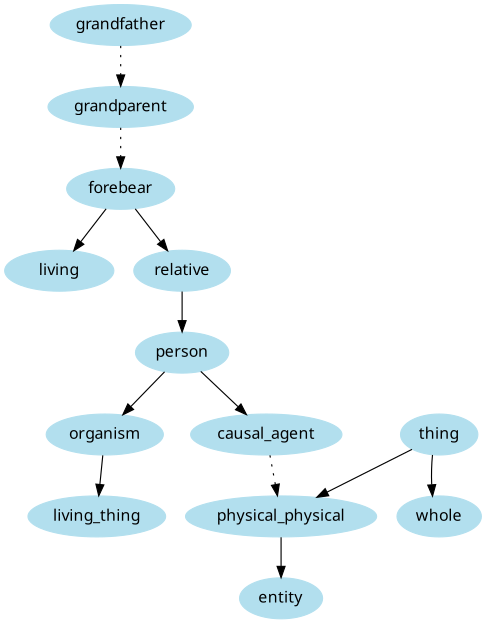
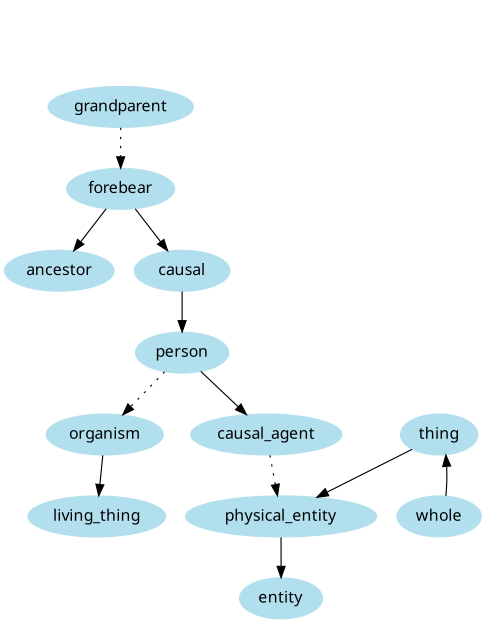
(121, 25) -> none
(59, 271) -> (59, 271)
(182, 271) -> (182, 271)
(148, 389) -> (148, 389)
(432, 470) -> (447, 481)
(281, 516) -> (281, 516)
